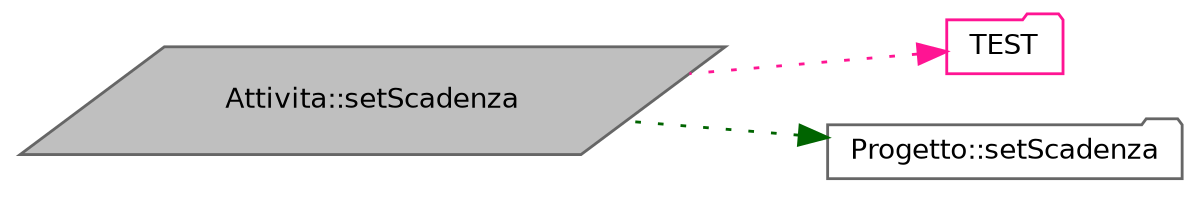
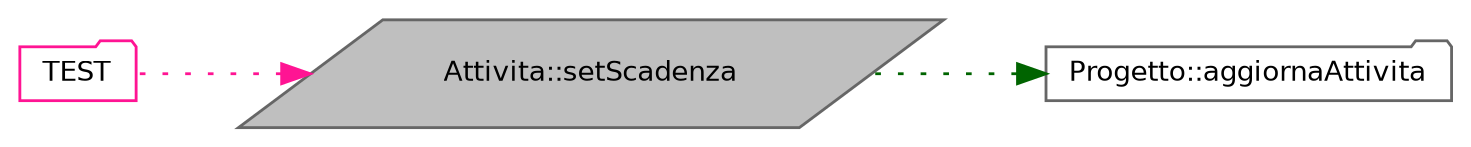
(803, 64) -> (209, 74)
(1005, 152) -> (1249, 74)
